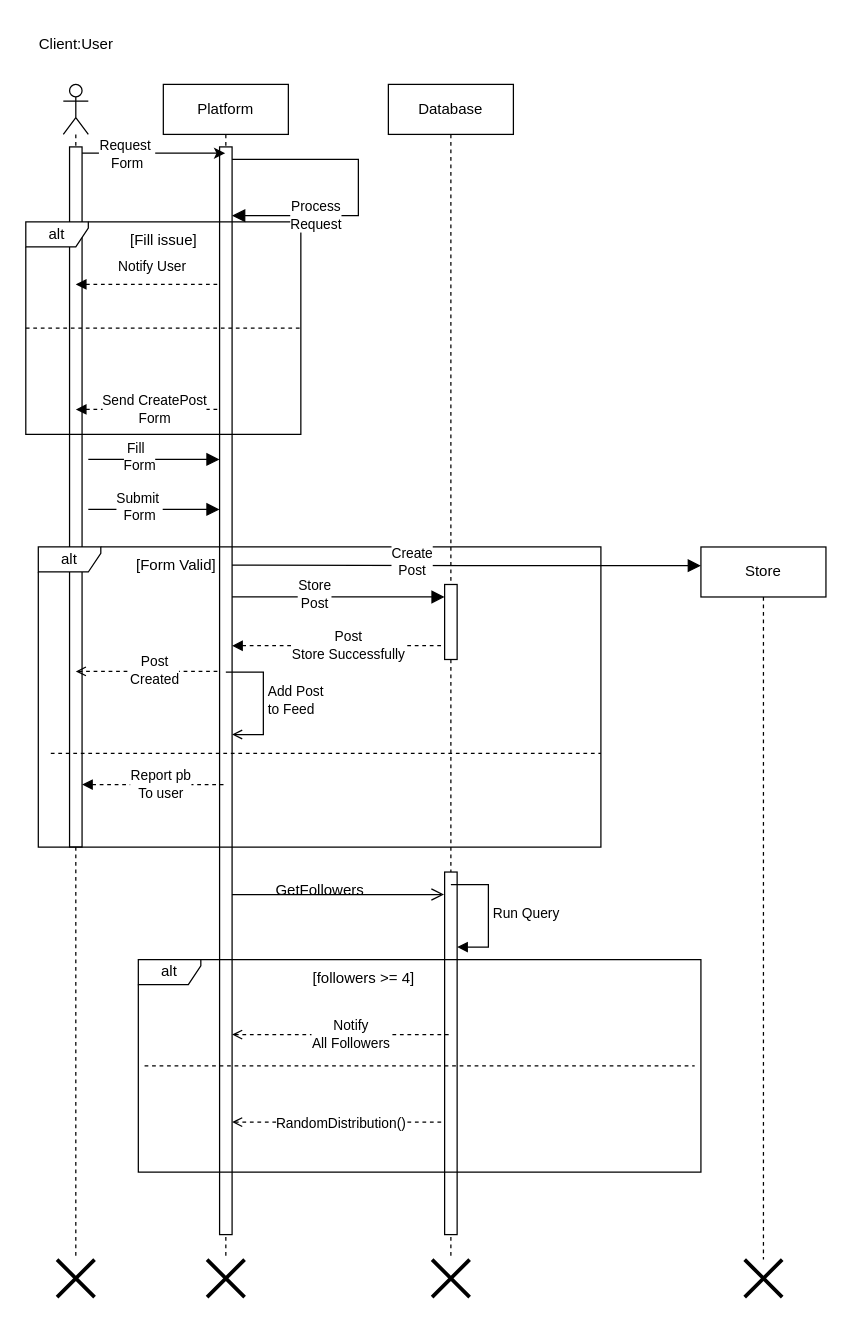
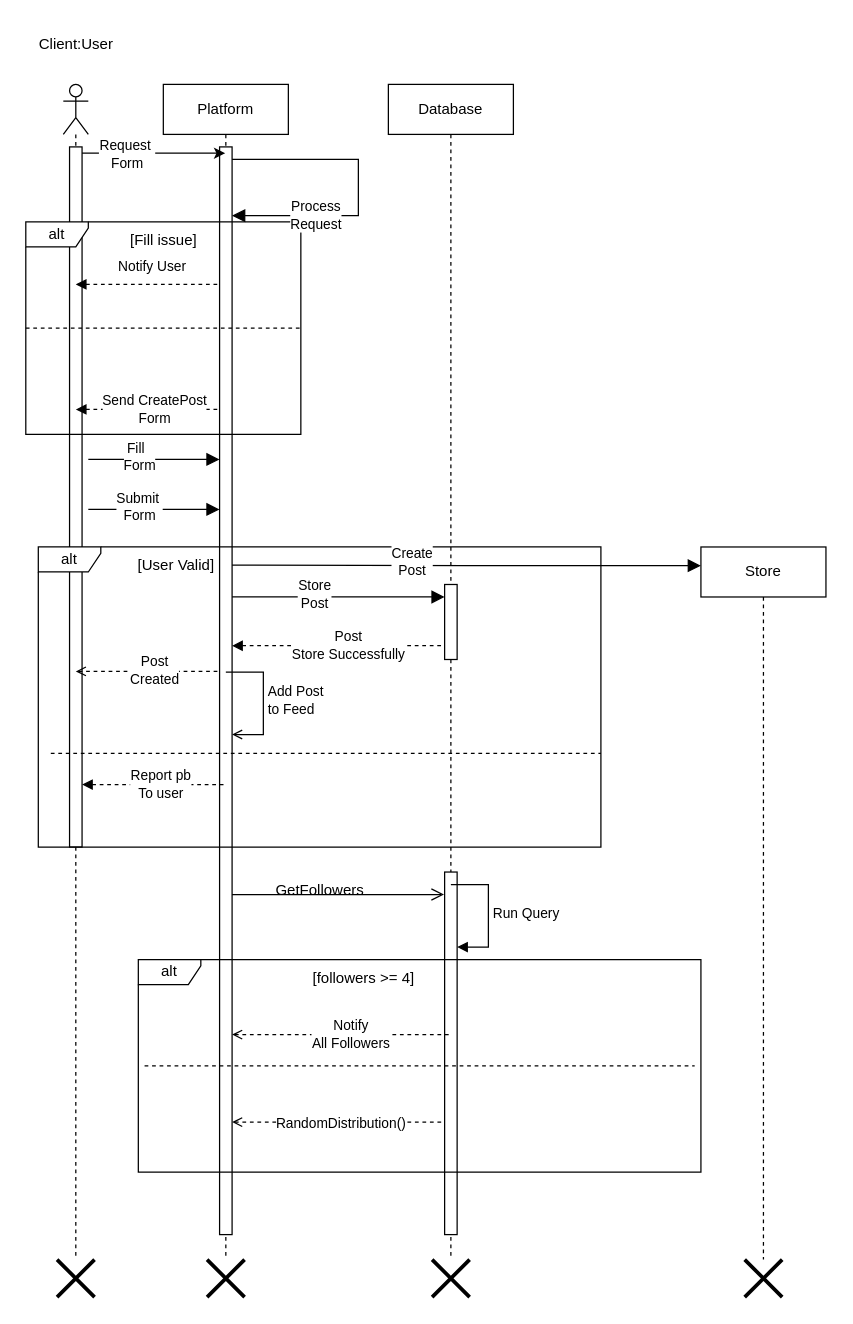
(176, 566) -> (176, 566)
